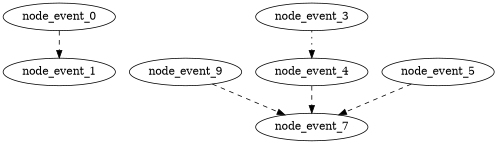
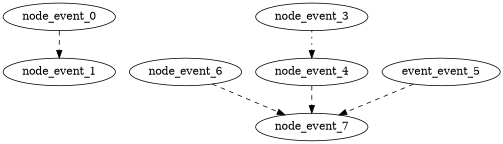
(186, 72) -> (186, 72)
(438, 72) -> (441, 72)
